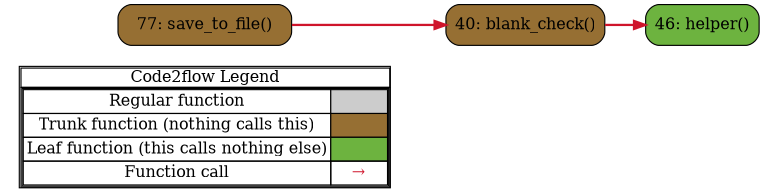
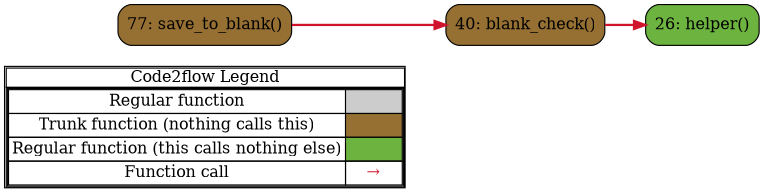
(205, 25) -> (205, 25)
(702, 25) -> (702, 25)
(177, 149) -> (177, 149)
